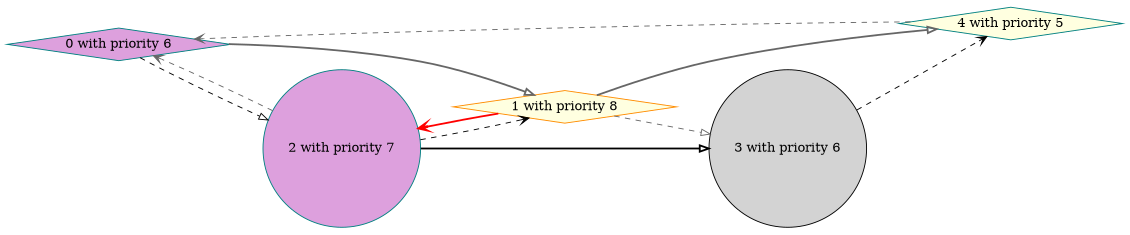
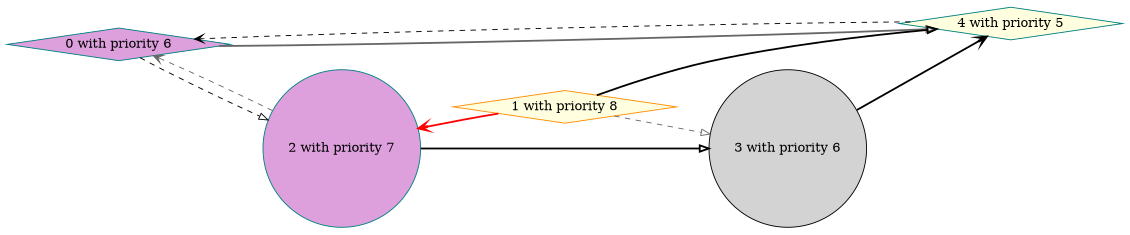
(557, 28) -> (557, 28)
(760, 52) -> (760, 52)
(379, 55) -> (573, 40)
(918, 75) -> (918, 75)
(470, 131) -> none
